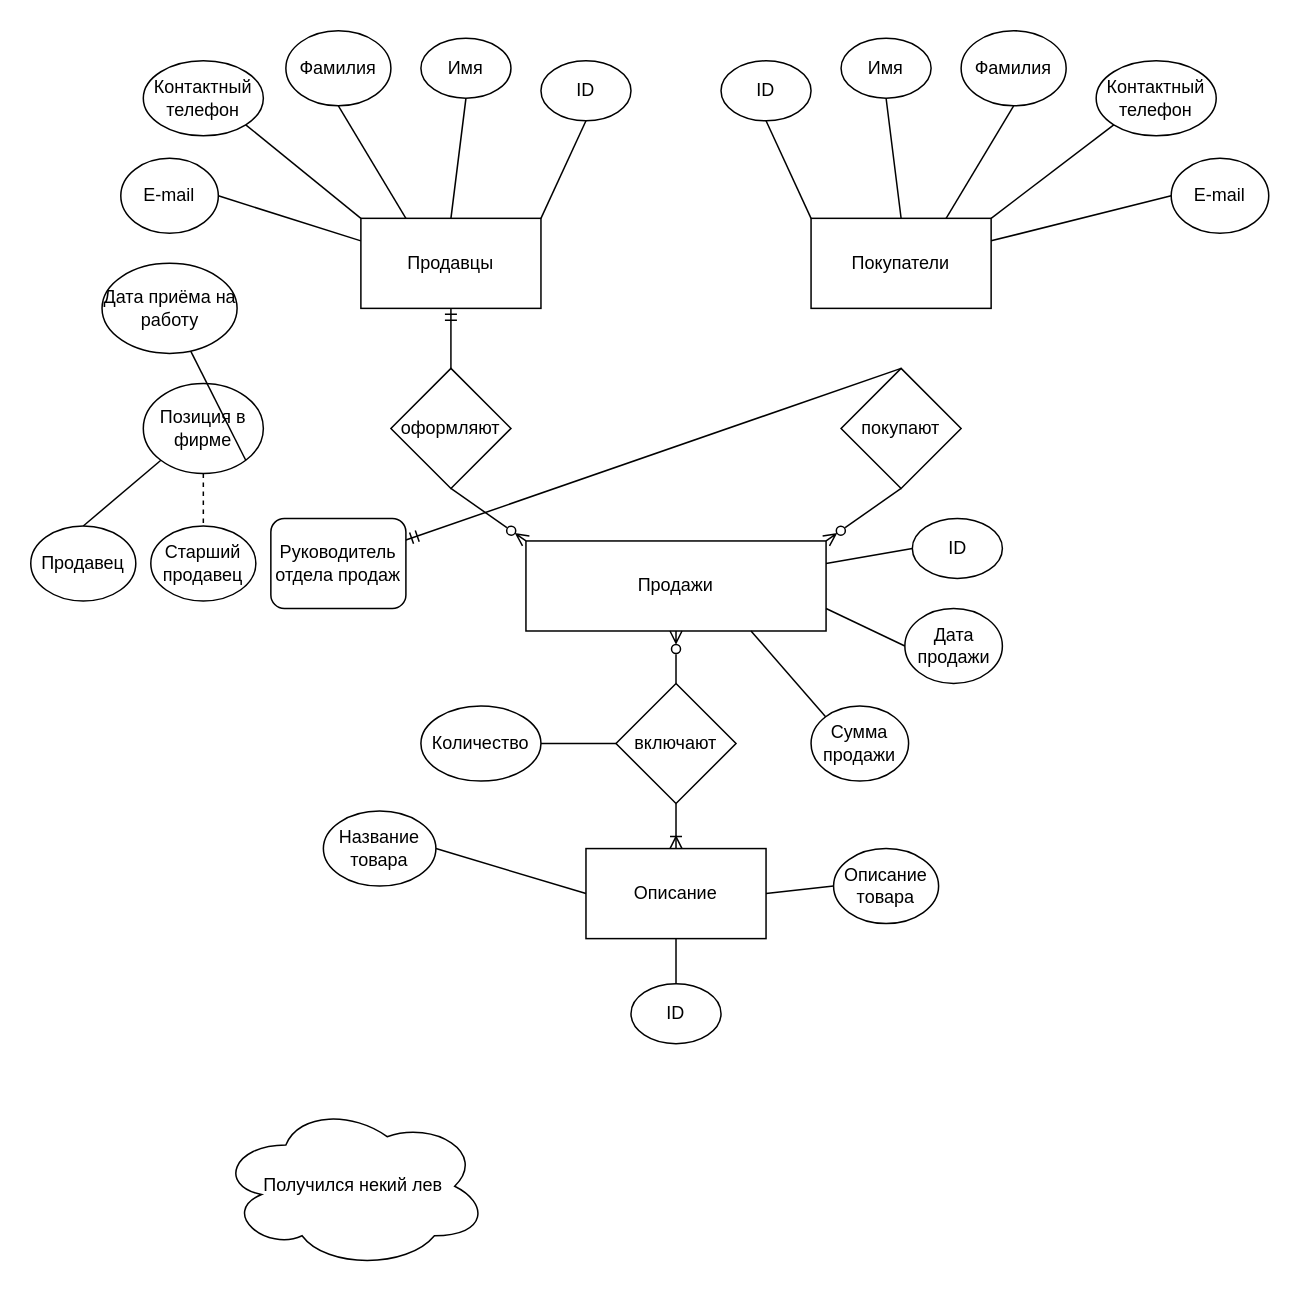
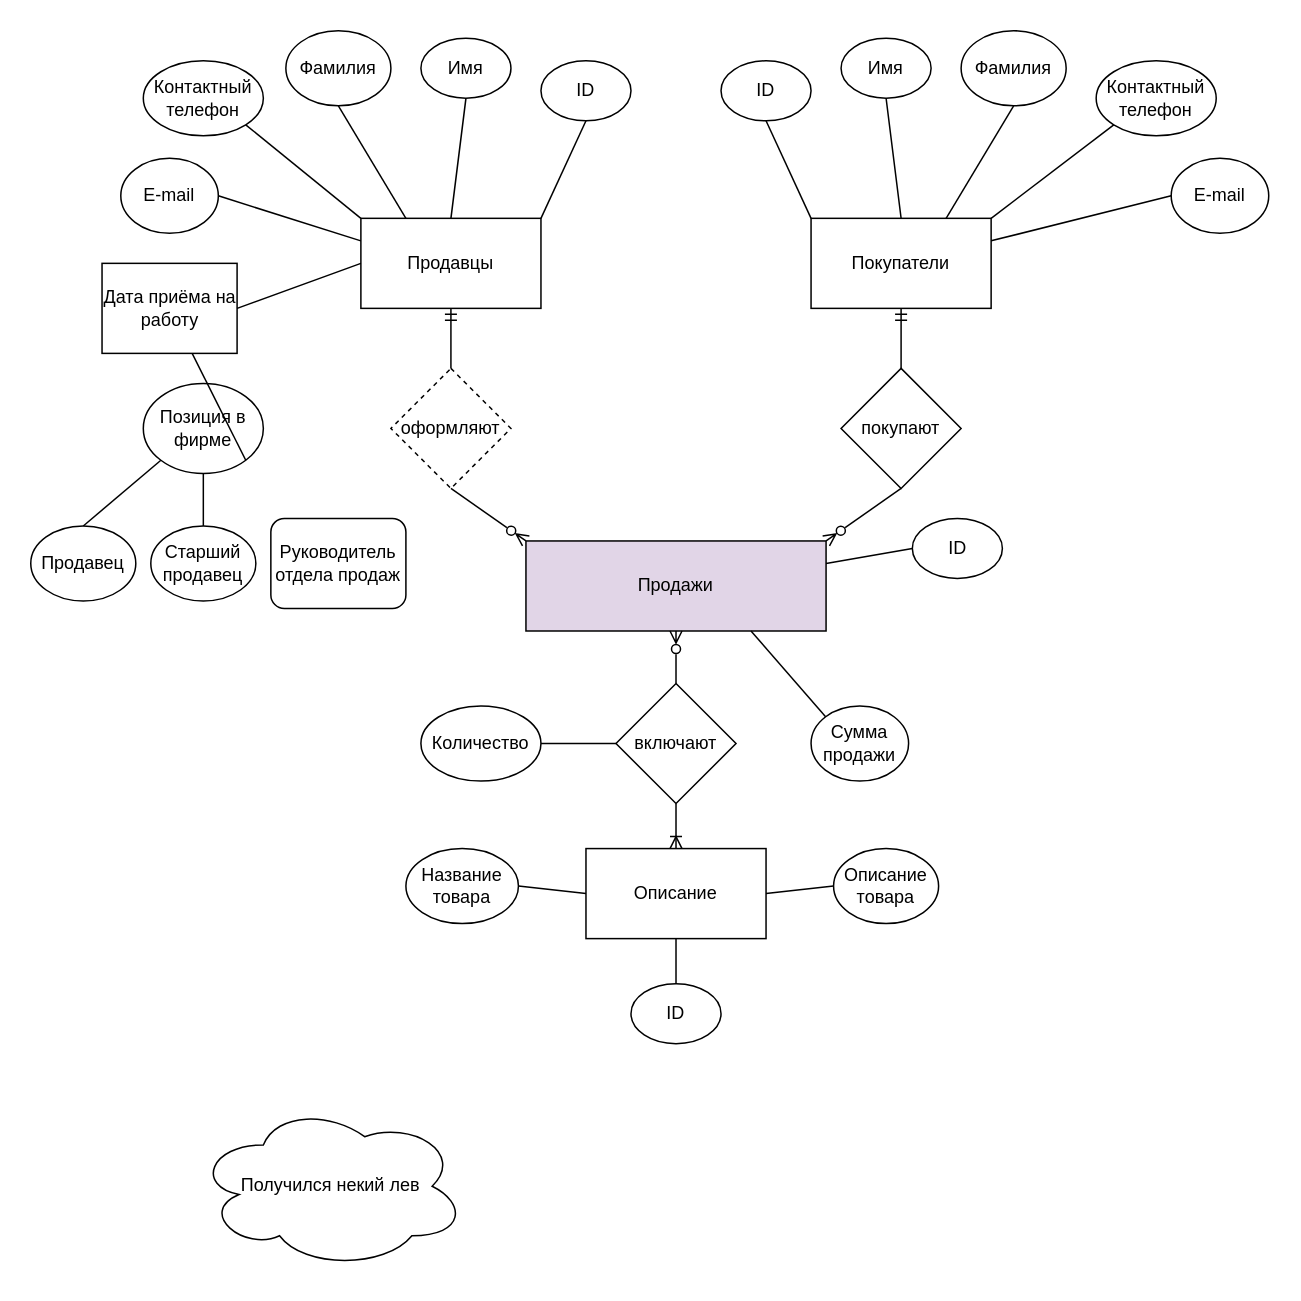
none -> (298, 286)
(170, 308) -> (170, 308)
(451, 428) -> (451, 428)
(654, 454) -> (901, 338)
(203, 501) -> (203, 501)
(676, 586) -> (676, 586)
(865, 627) -> none
(953, 646) -> none
(380, 848) -> (462, 886)
(353, 1186) -> (331, 1186)
